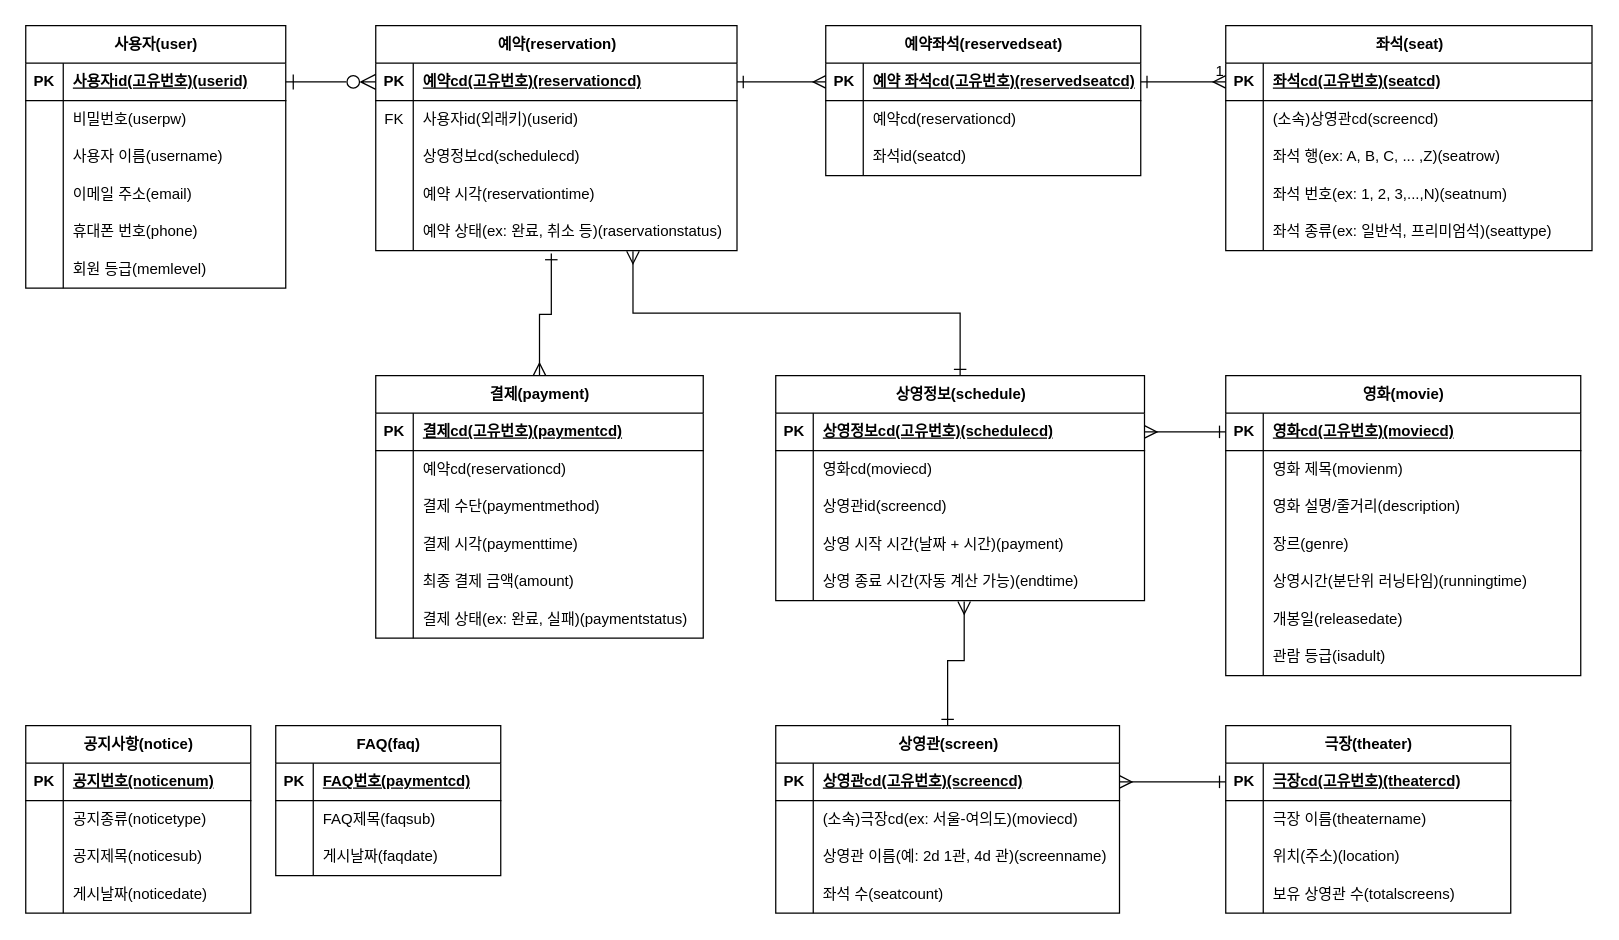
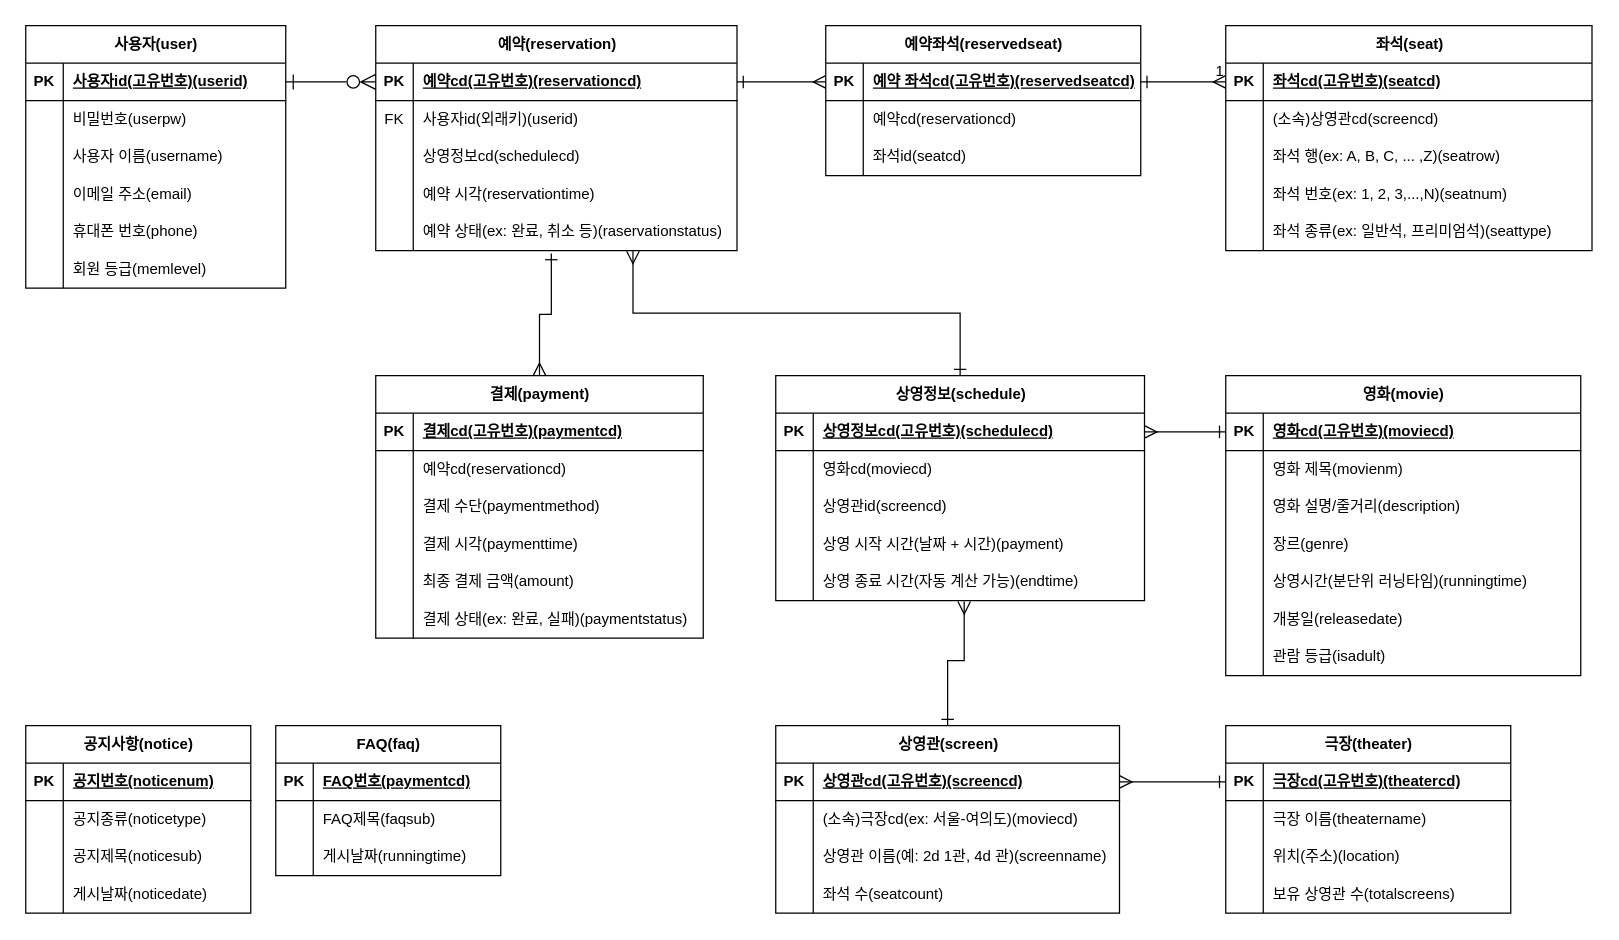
(391, 857) -> (404, 857)
